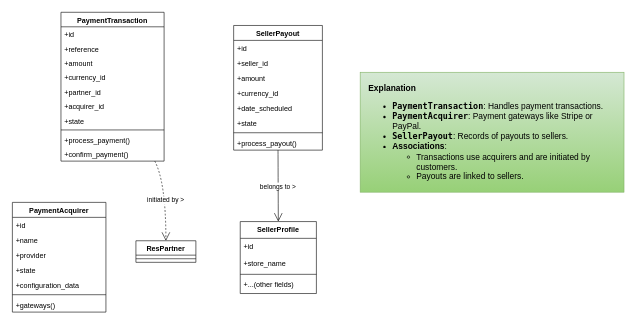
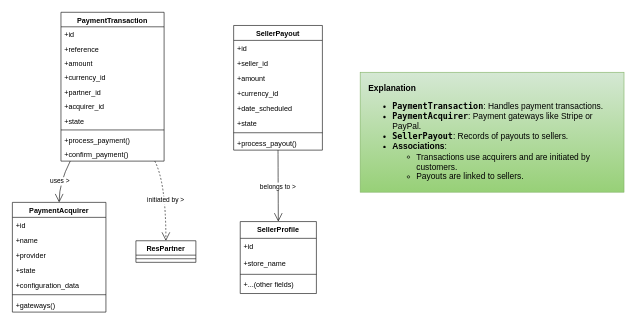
none -> (62, 181)
